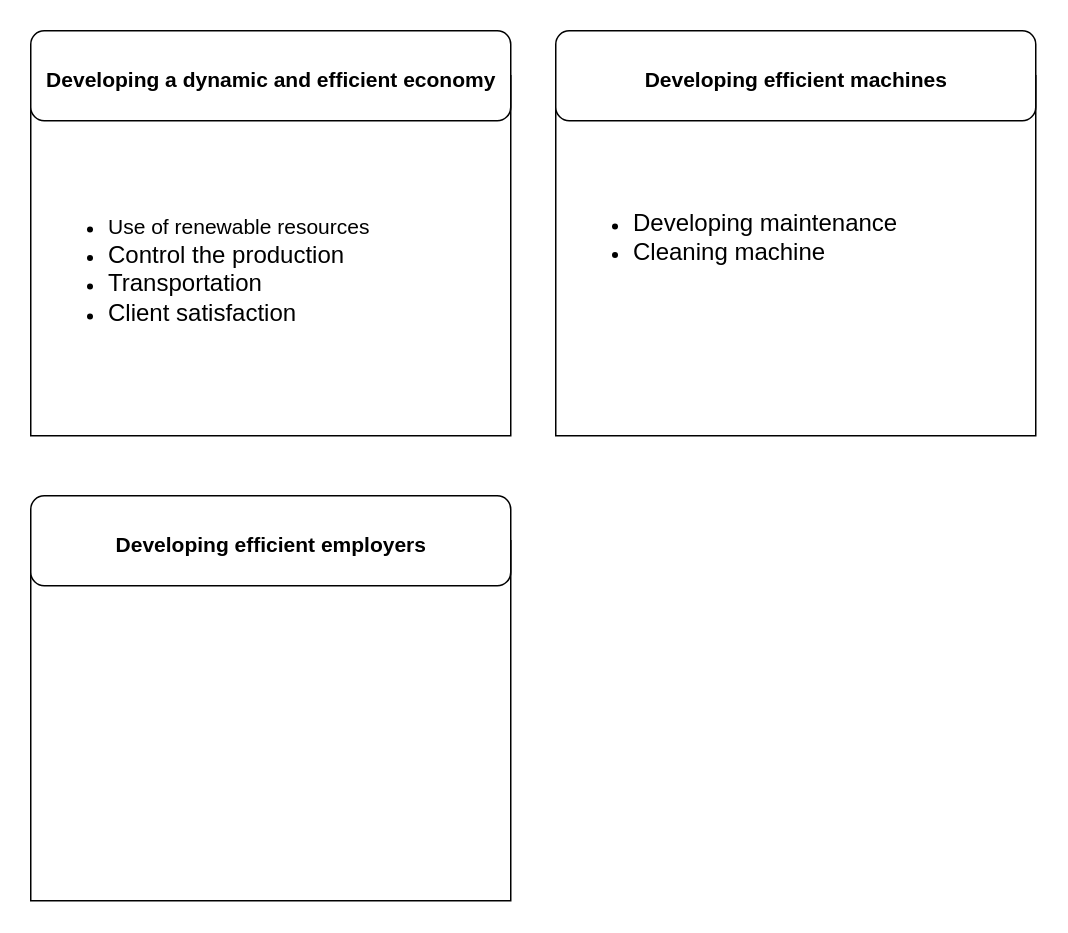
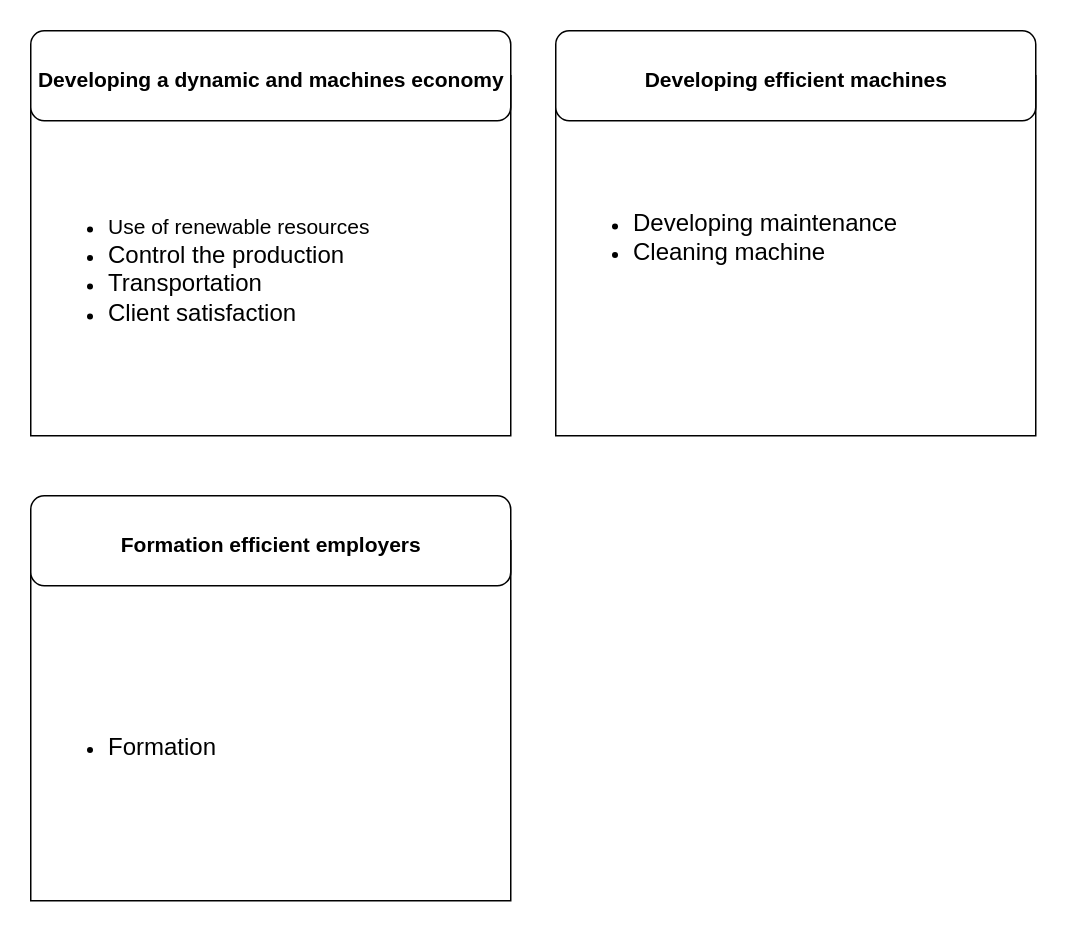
(272, 76) -> (272, 76)
(272, 541) -> (272, 541)
none -> (271, 736)
